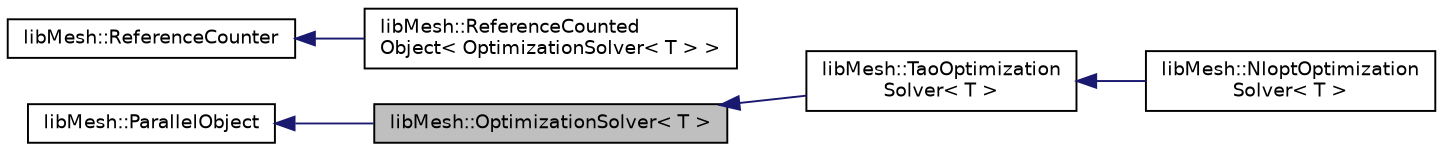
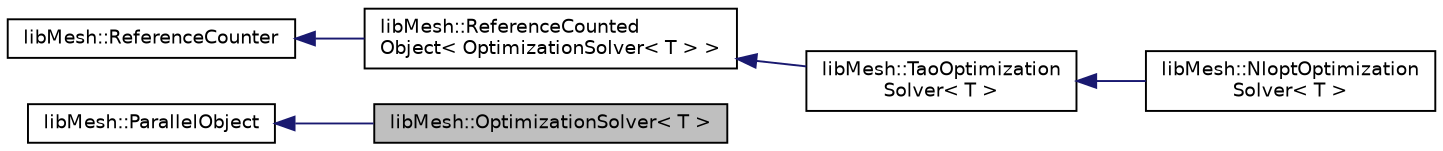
(773, 99) -> (782, 64)
